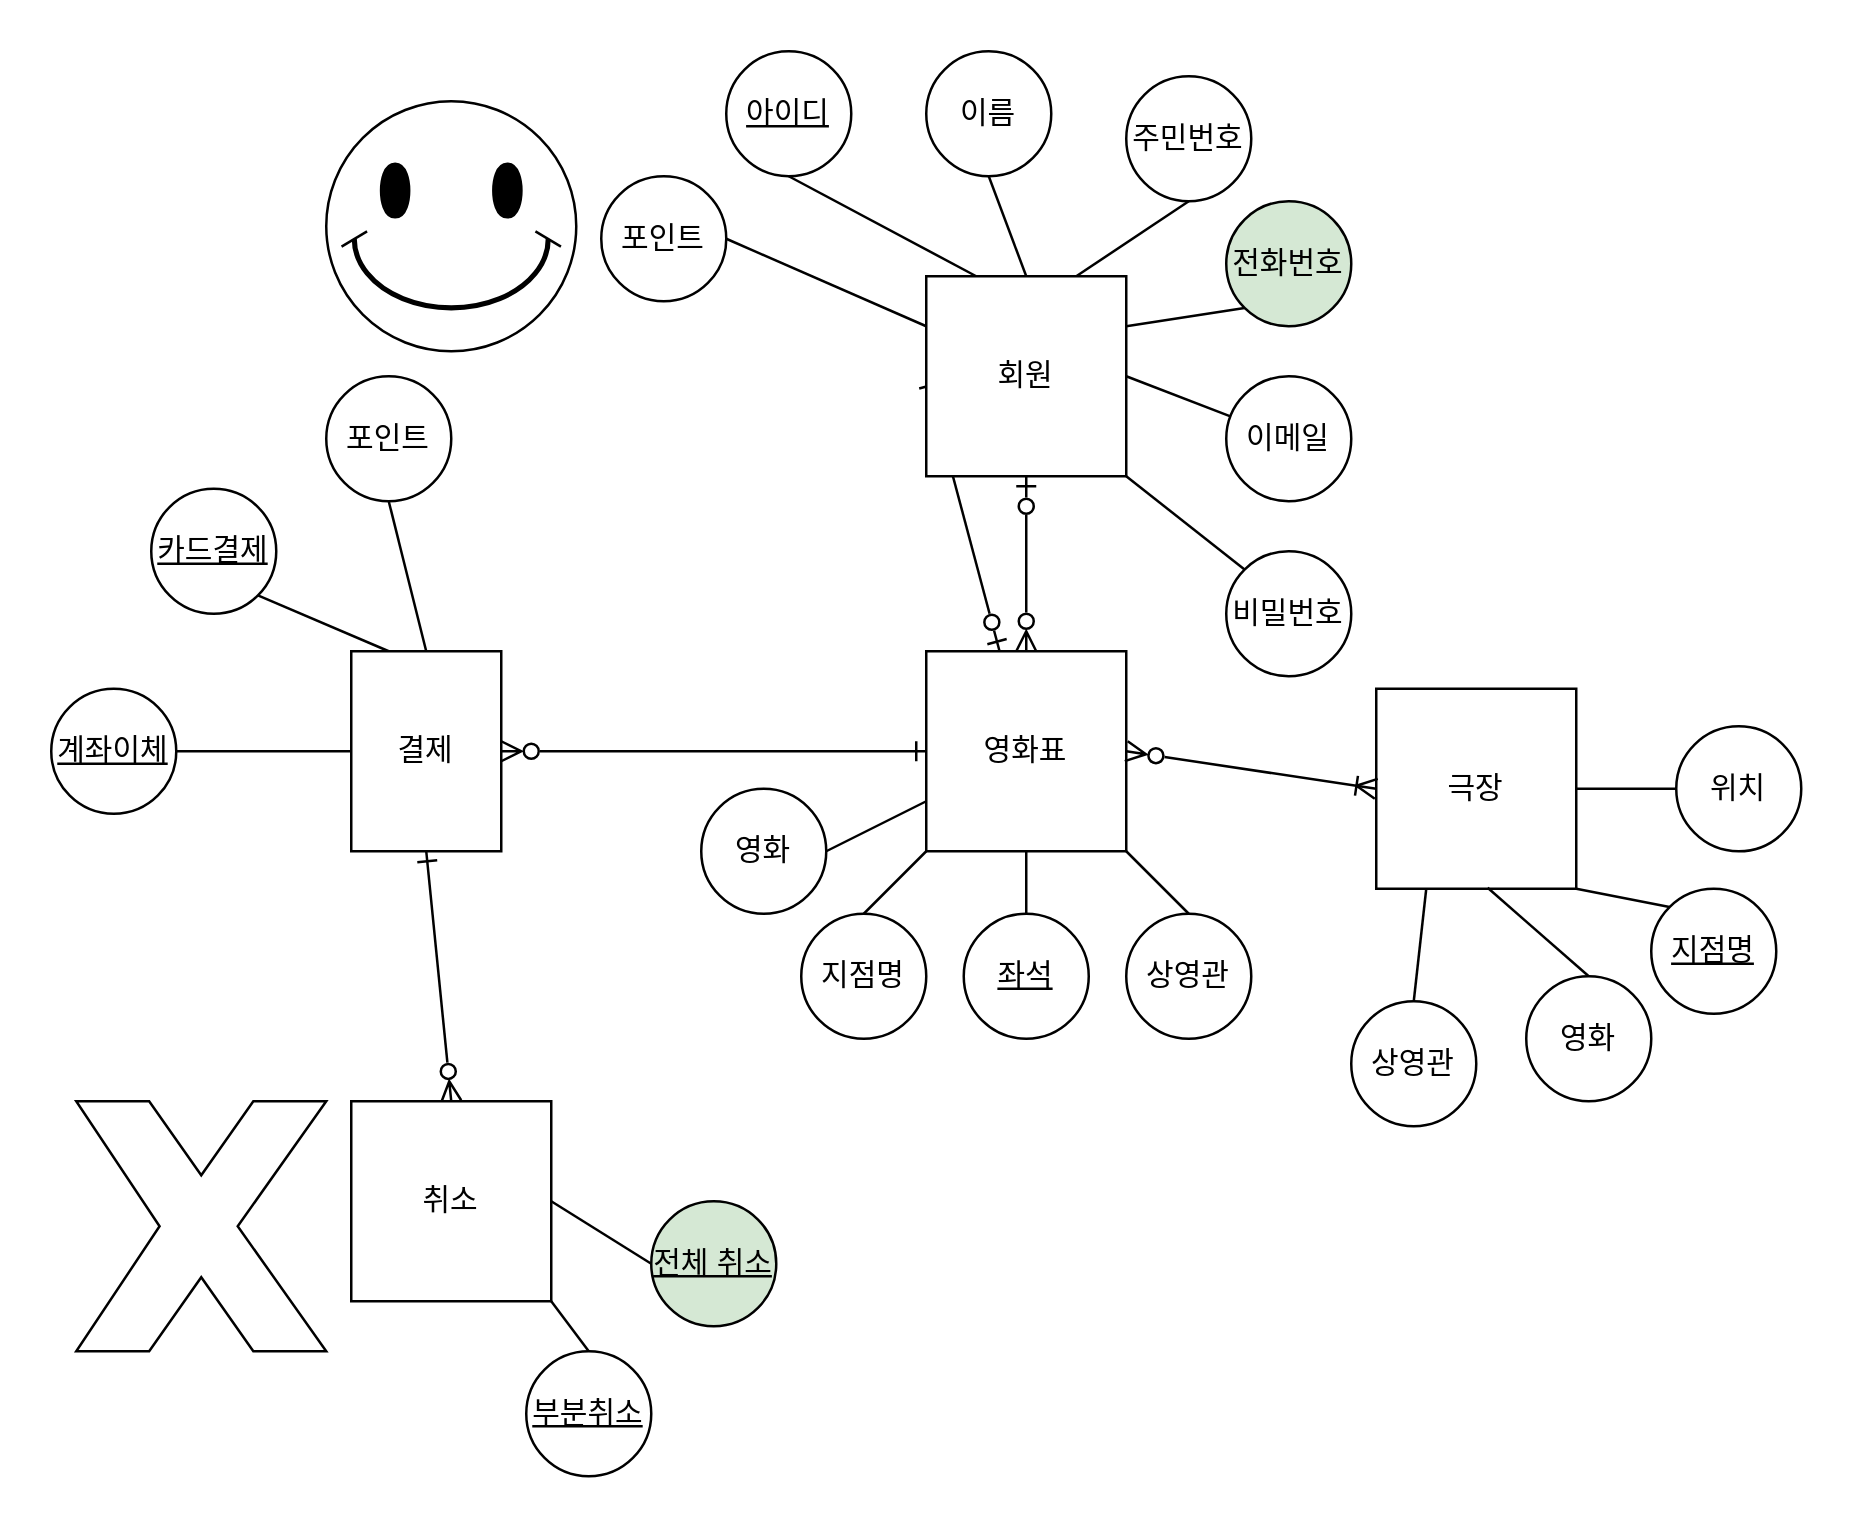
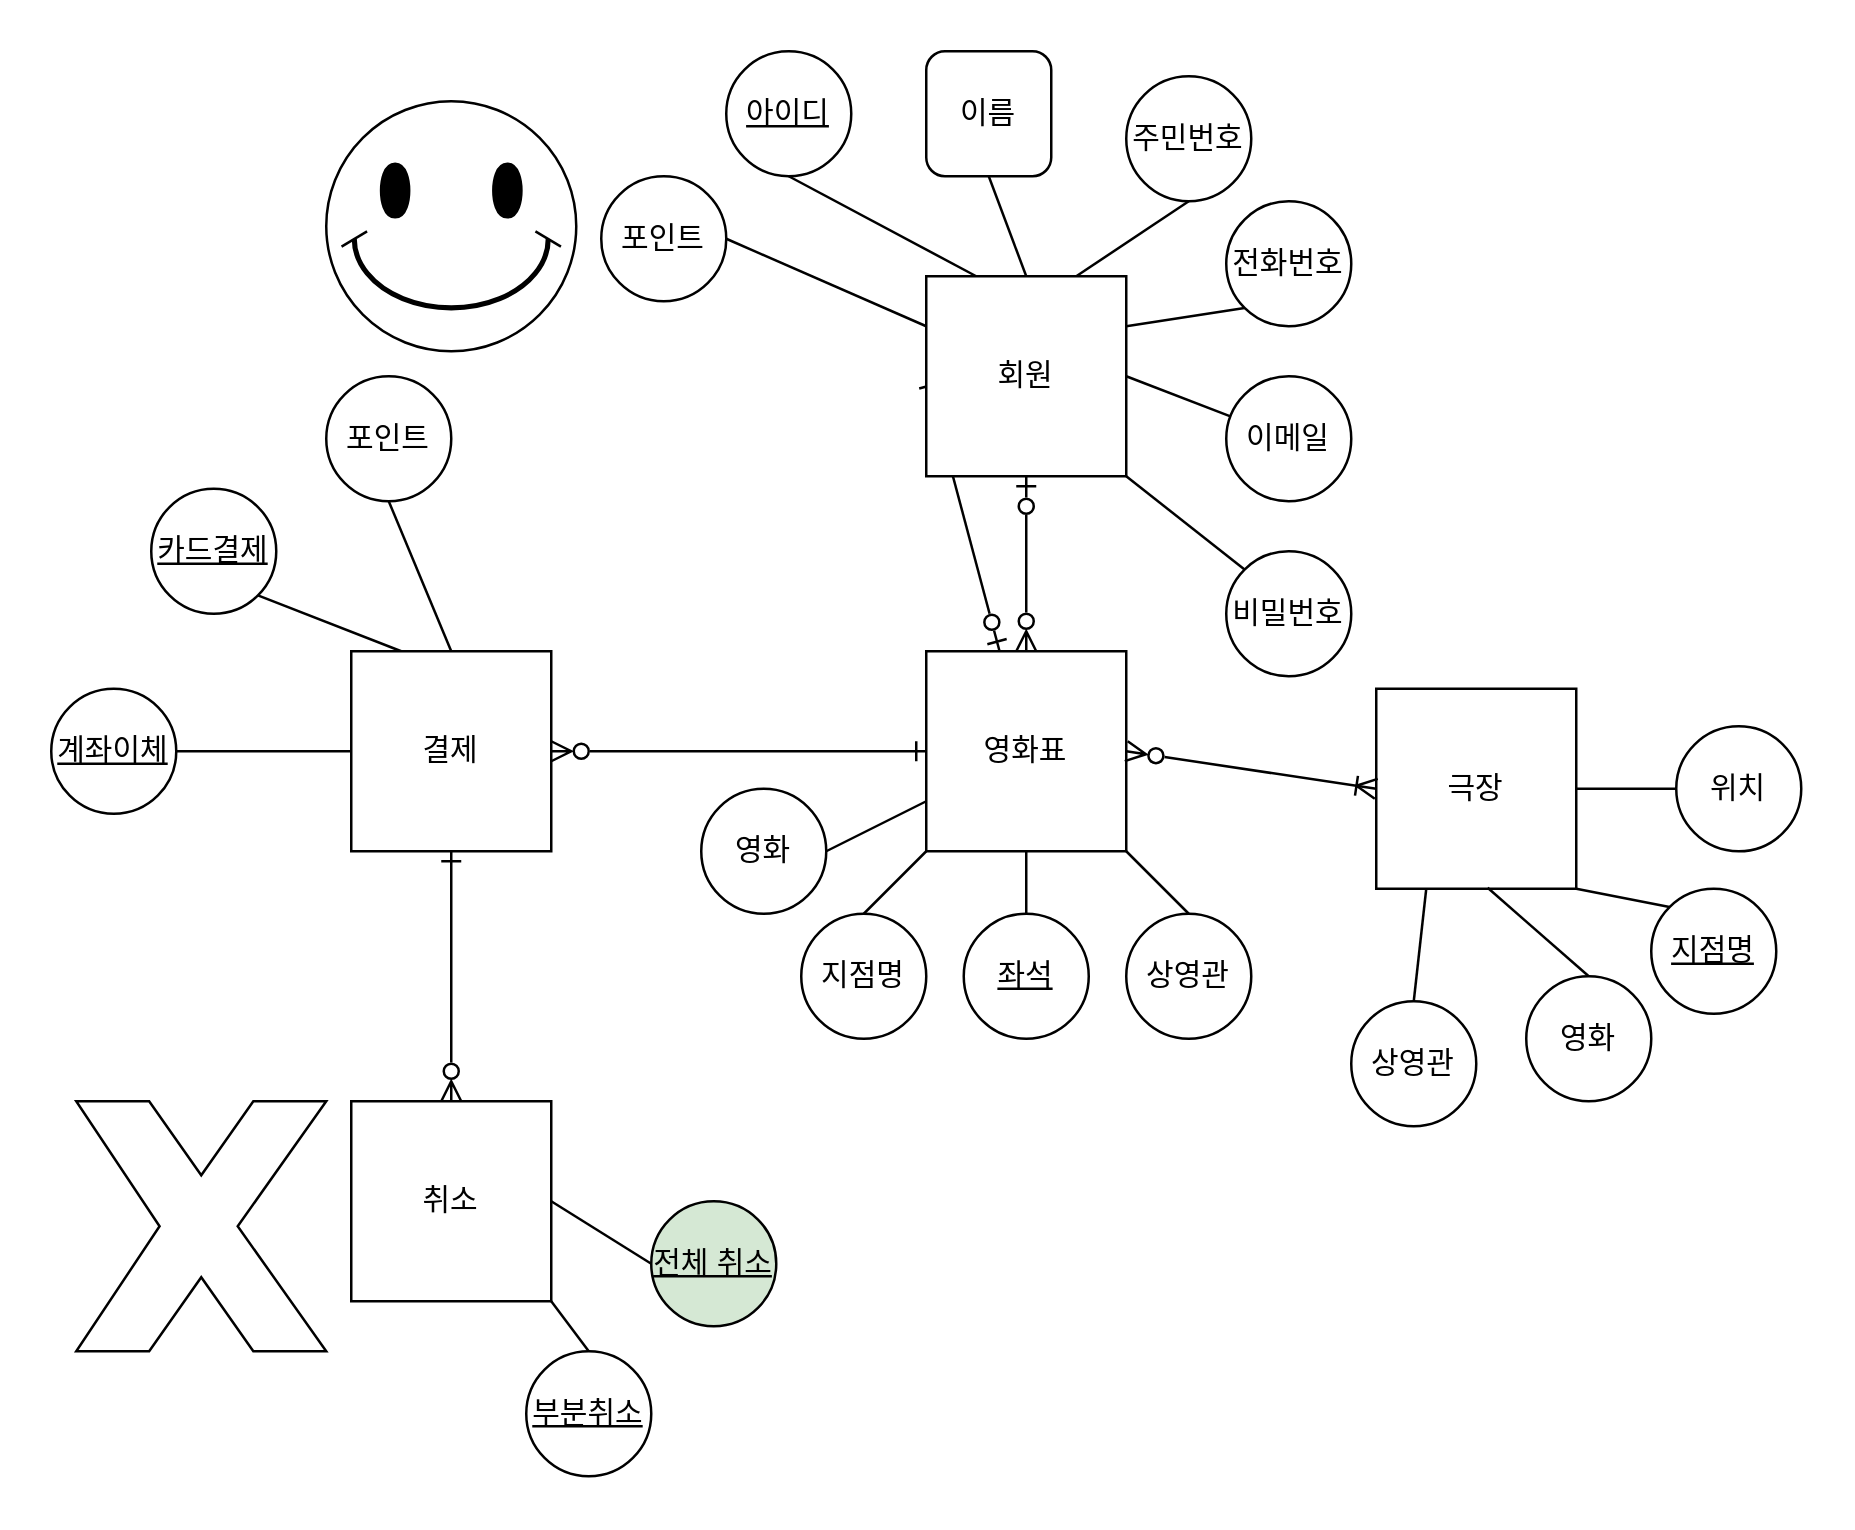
(989, 114) -> (989, 114)
(1289, 264) -> (1289, 264)
(426, 751) -> (451, 751)
